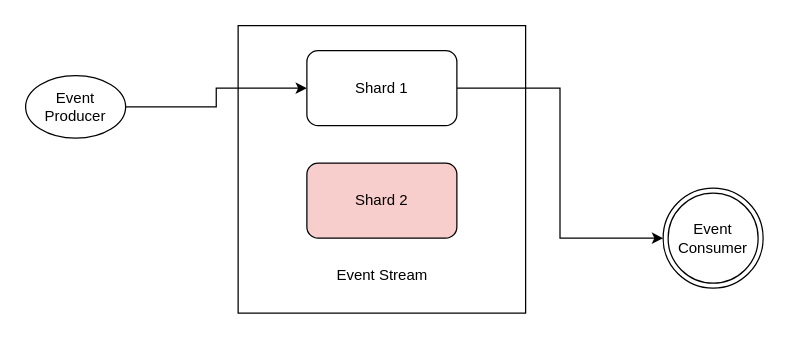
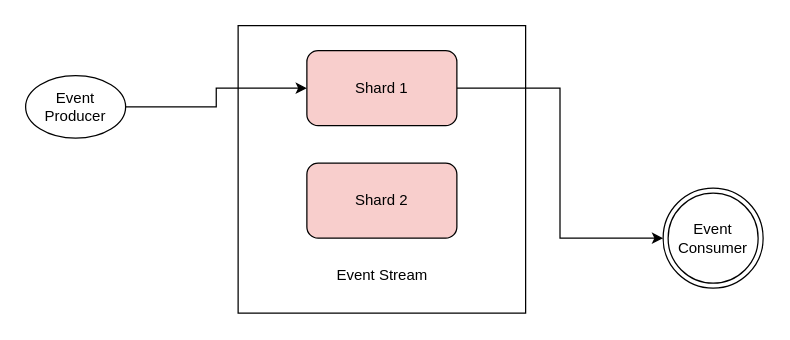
(382, 88) -> (382, 88)
